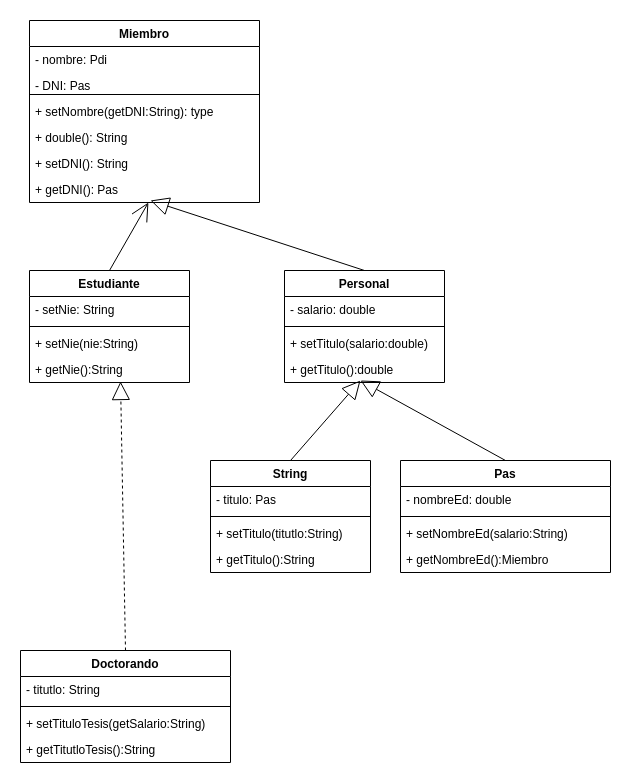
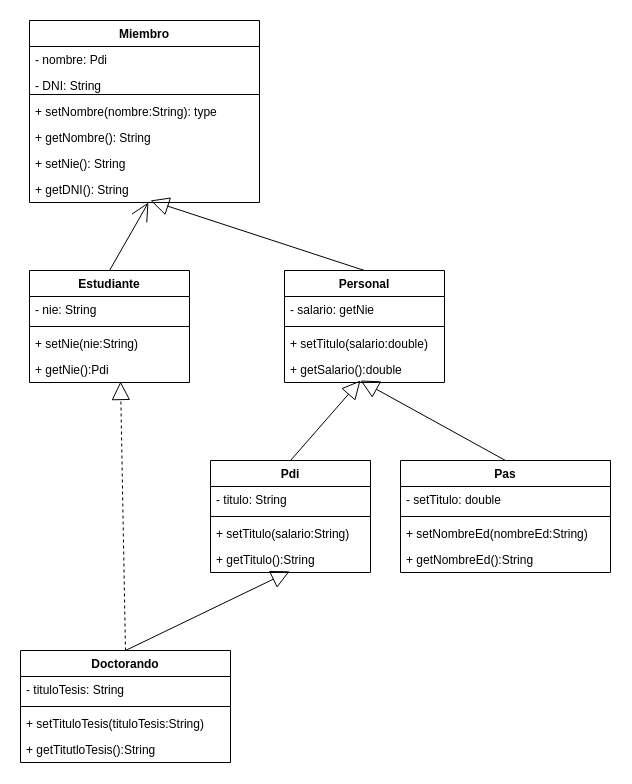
(64, 87) -> (73, 87)
(135, 113) -> (135, 113)
(88, 139) -> (100, 139)
(90, 165) -> (88, 165)
(81, 191) -> (90, 191)
(81, 311) -> (71, 311)
(338, 311) -> (338, 311)
(86, 371) -> (76, 371)
(350, 371) -> (353, 371)
(291, 475) -> (291, 475)
(252, 501) -> (261, 501)
(461, 501) -> (461, 501)
(496, 535) -> (503, 535)
(292, 542) -> (292, 542)
(479, 561) -> (476, 561)
none -> (200, 614)
(74, 691) -> (86, 691)
(127, 732) -> (127, 732)
